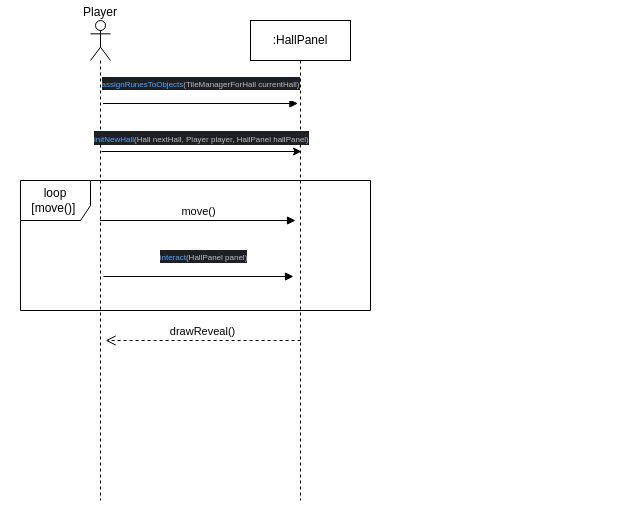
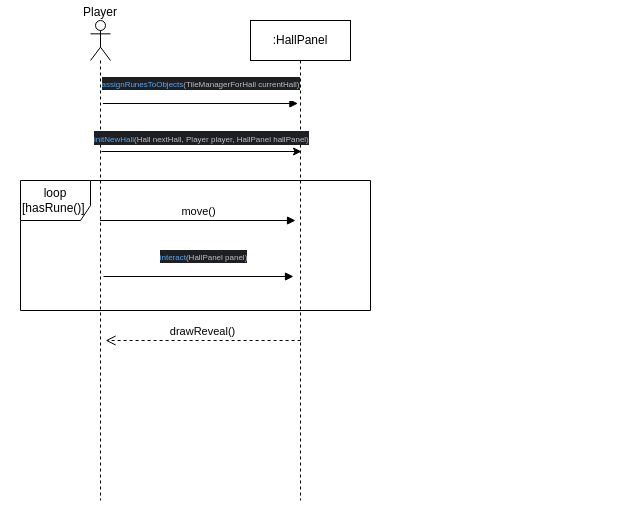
(56, 201) -> (56, 201)
